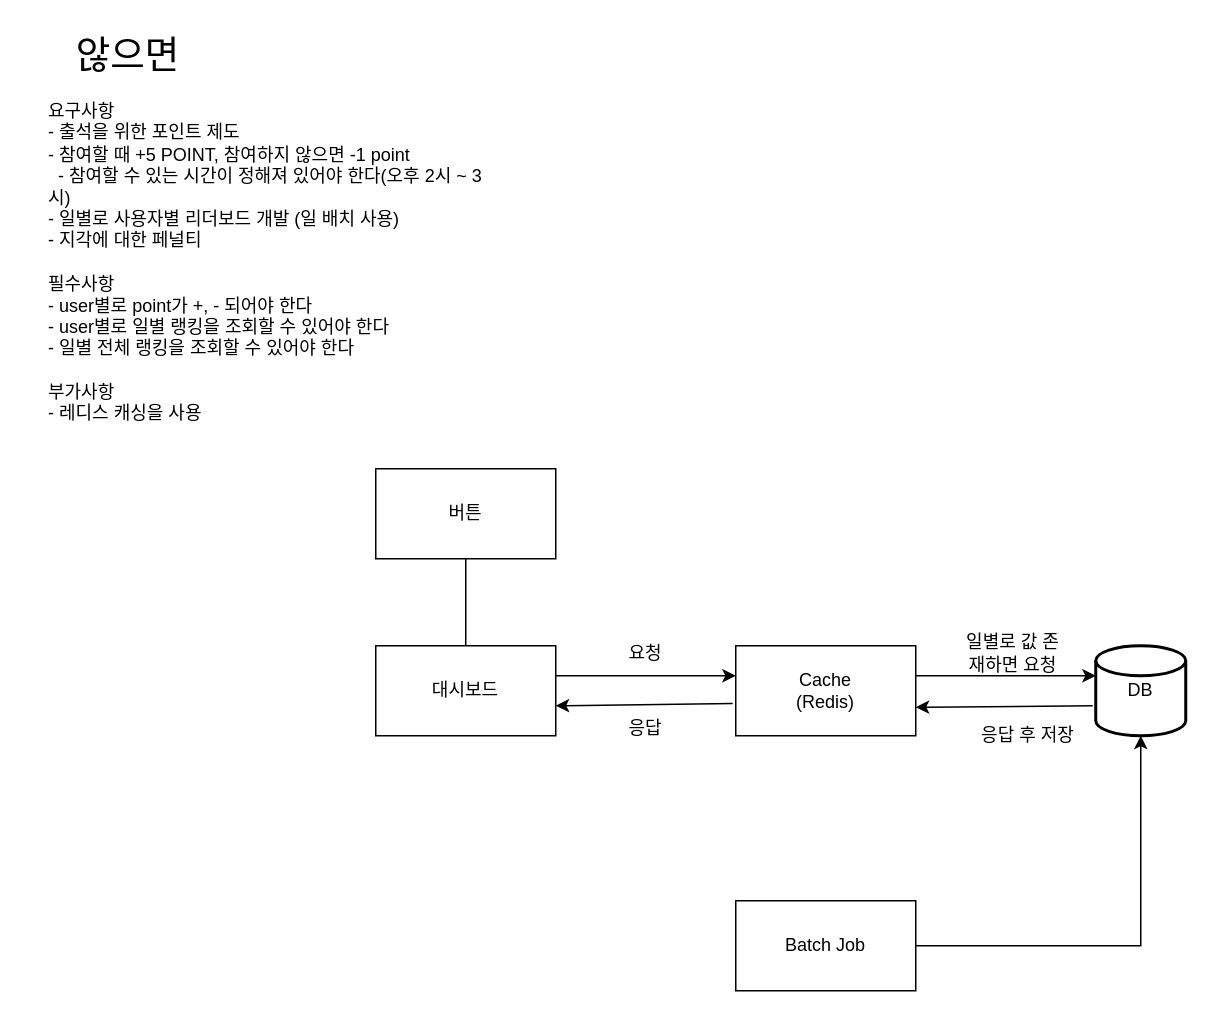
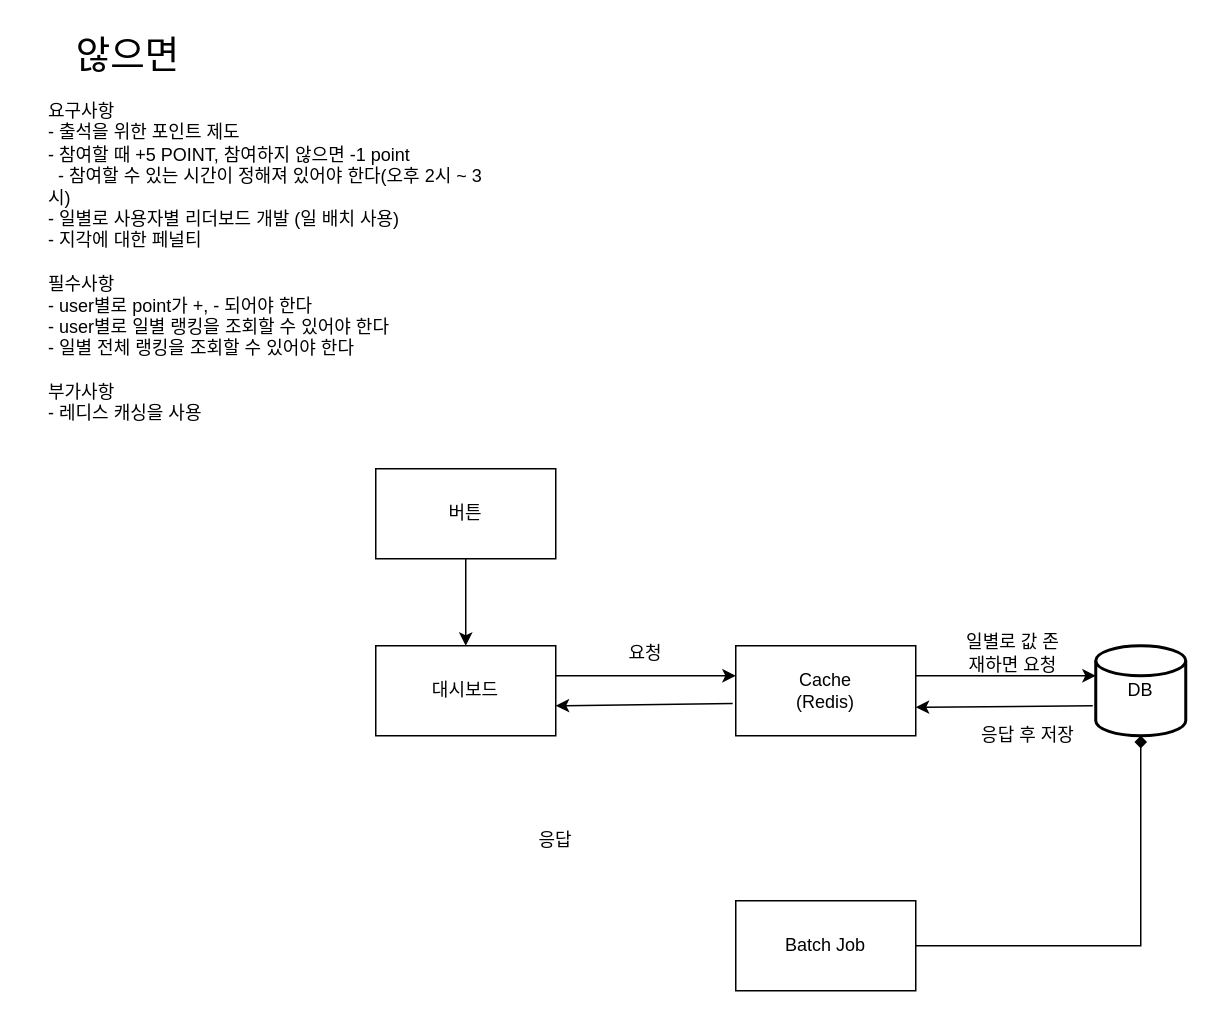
(466, 638) -> (466, 634)
(646, 728) -> (556, 841)
(1141, 747) -> (1141, 748)
